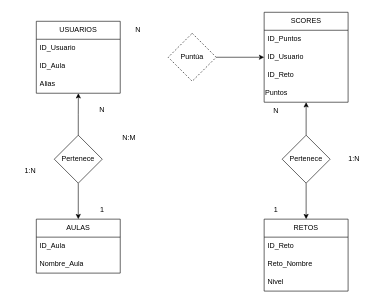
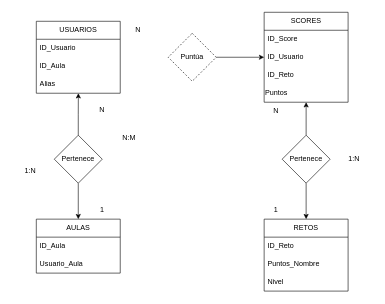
(286, 39) -> (284, 39)
(61, 264) -> (62, 264)
(290, 264) -> (294, 264)
